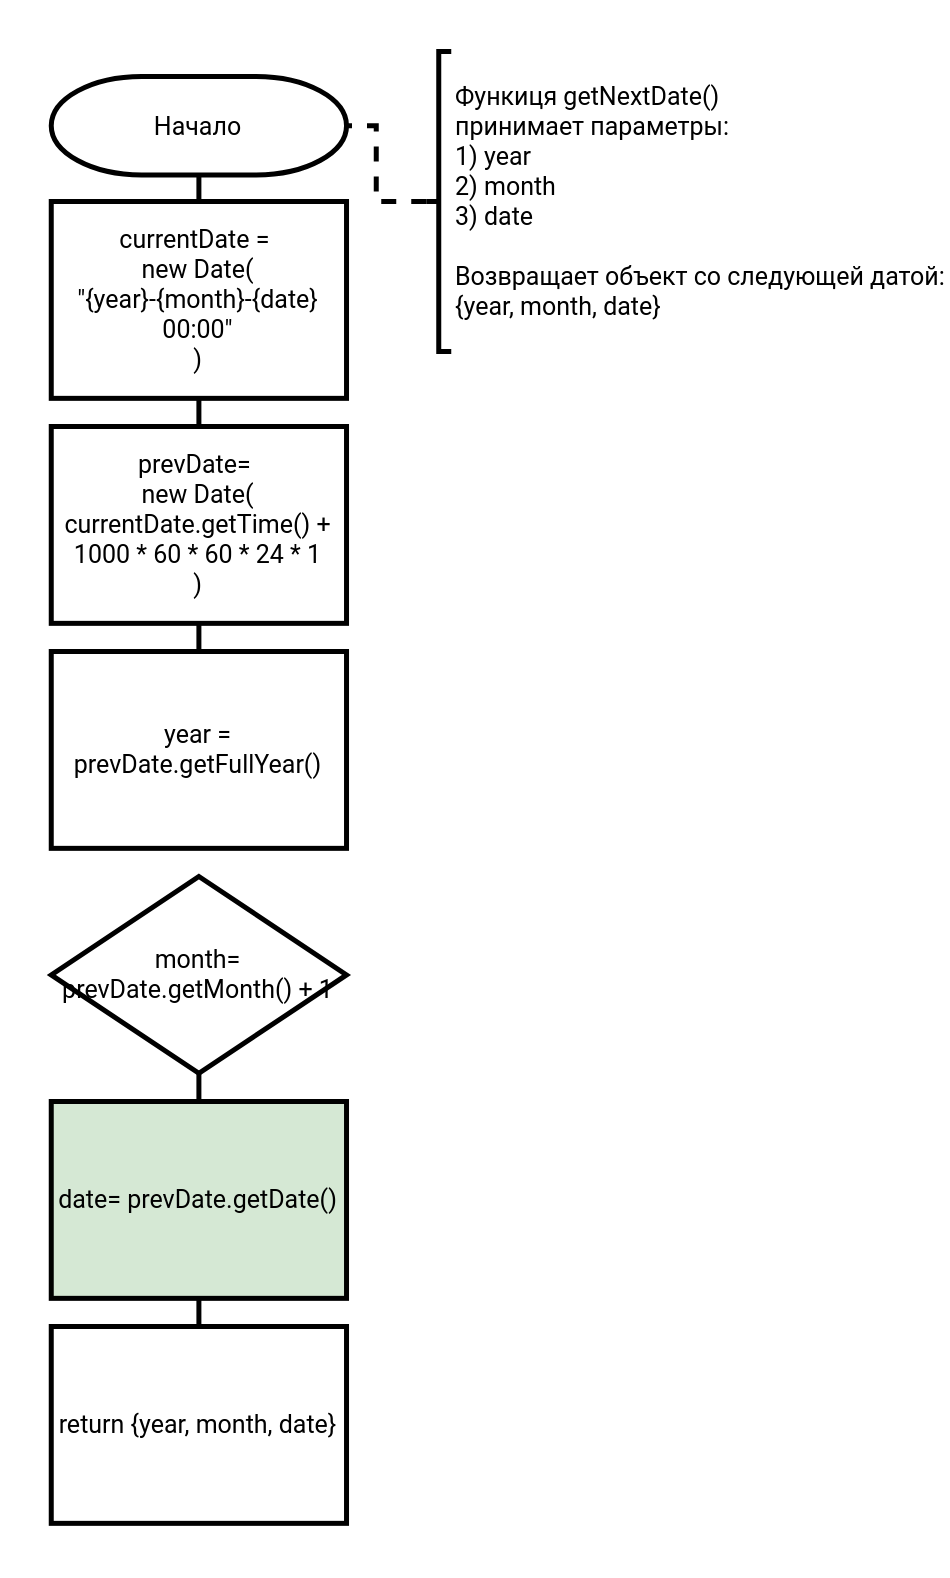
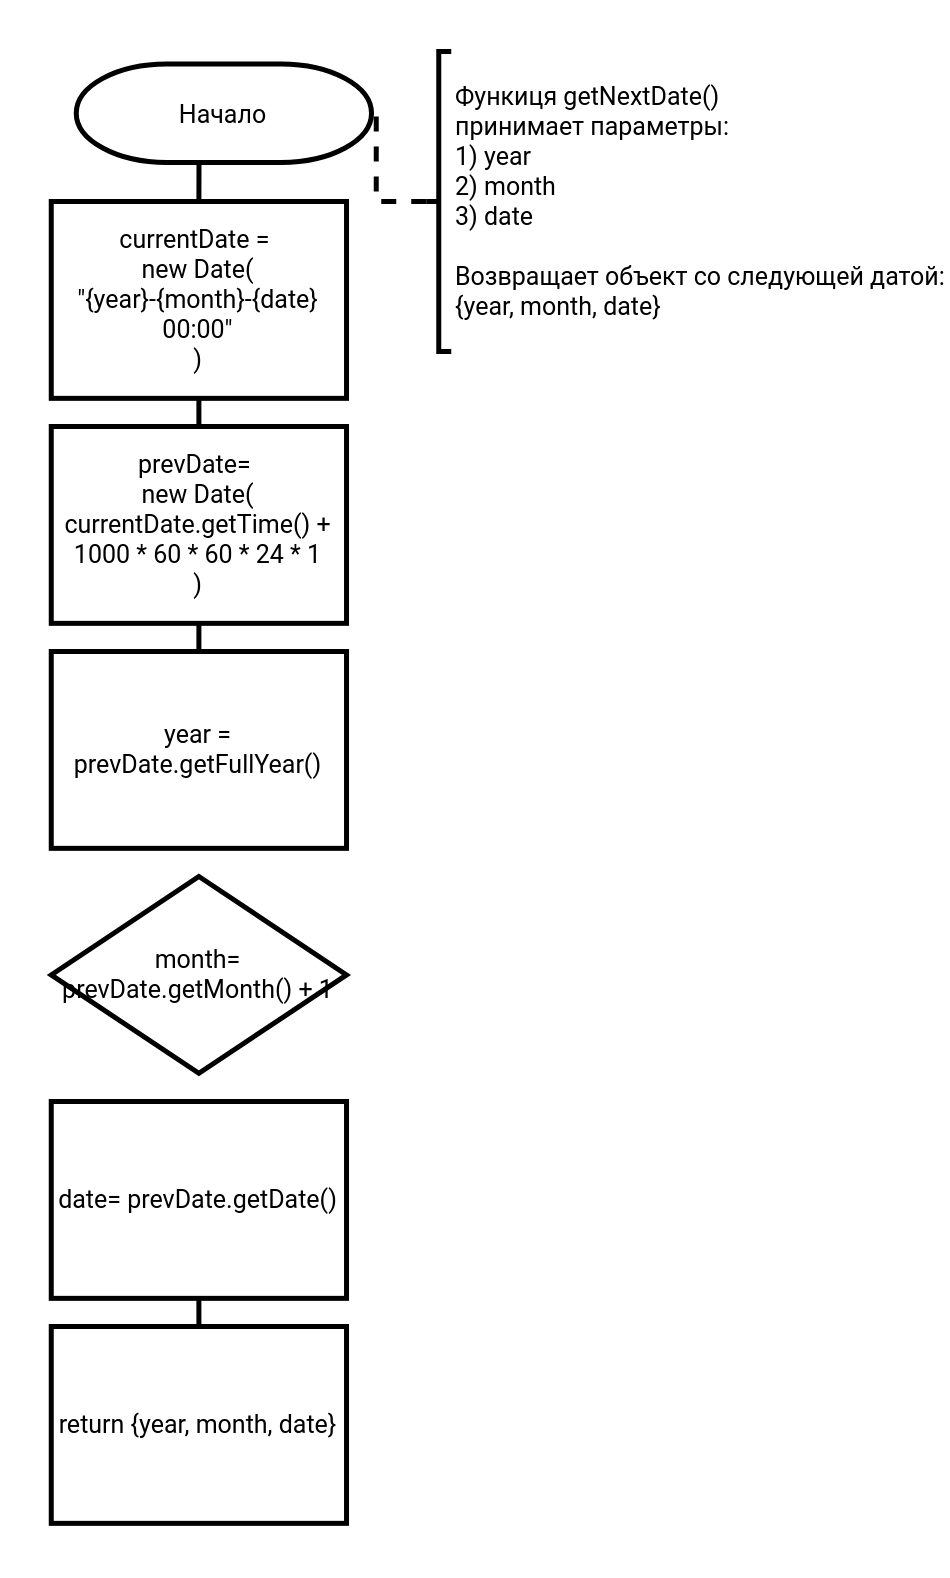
(199, 125) -> (224, 113)
(199, 1086) -> none
(199, 1200) -> (199, 1200)
